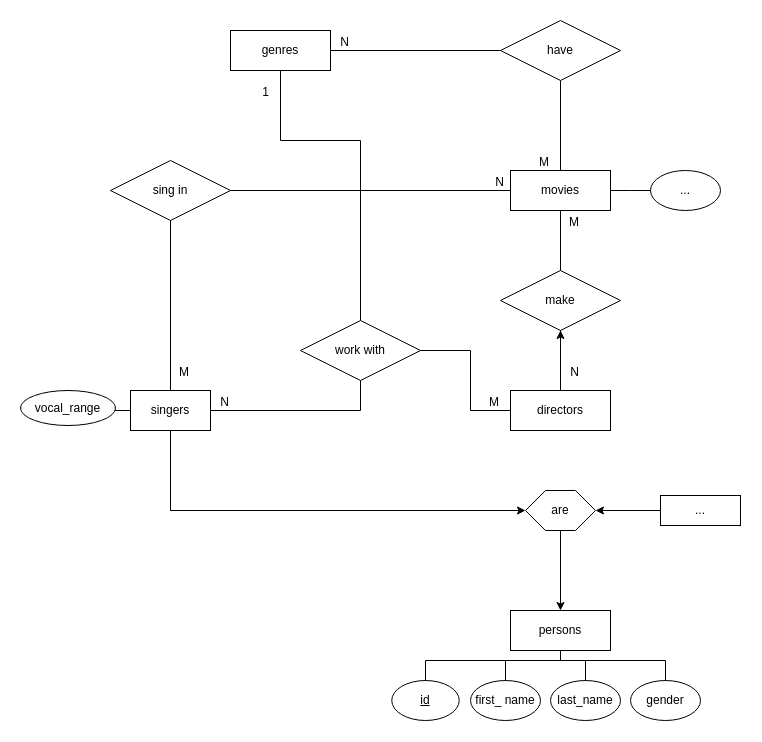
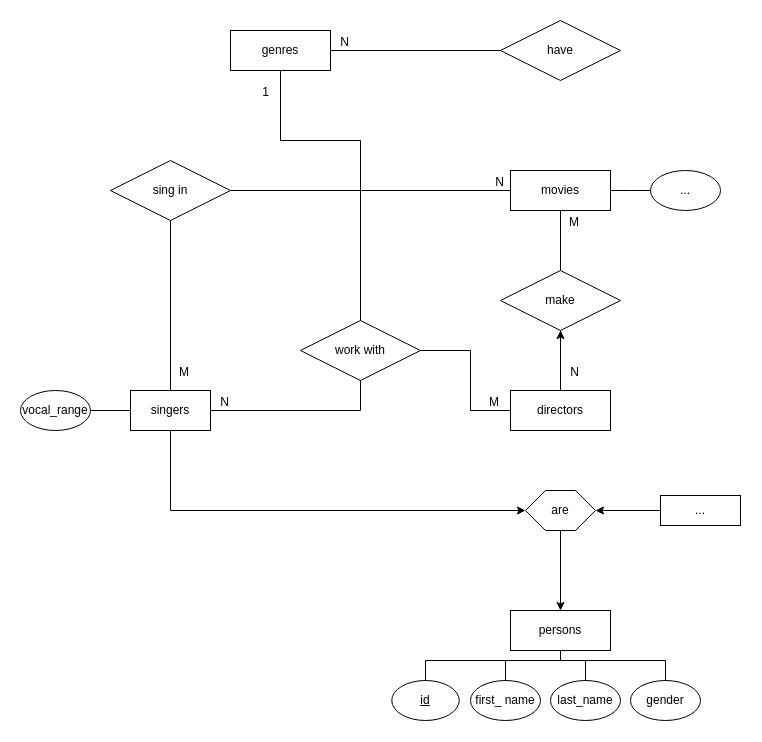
(561, 126) -> none
(68, 408) -> (56, 411)
